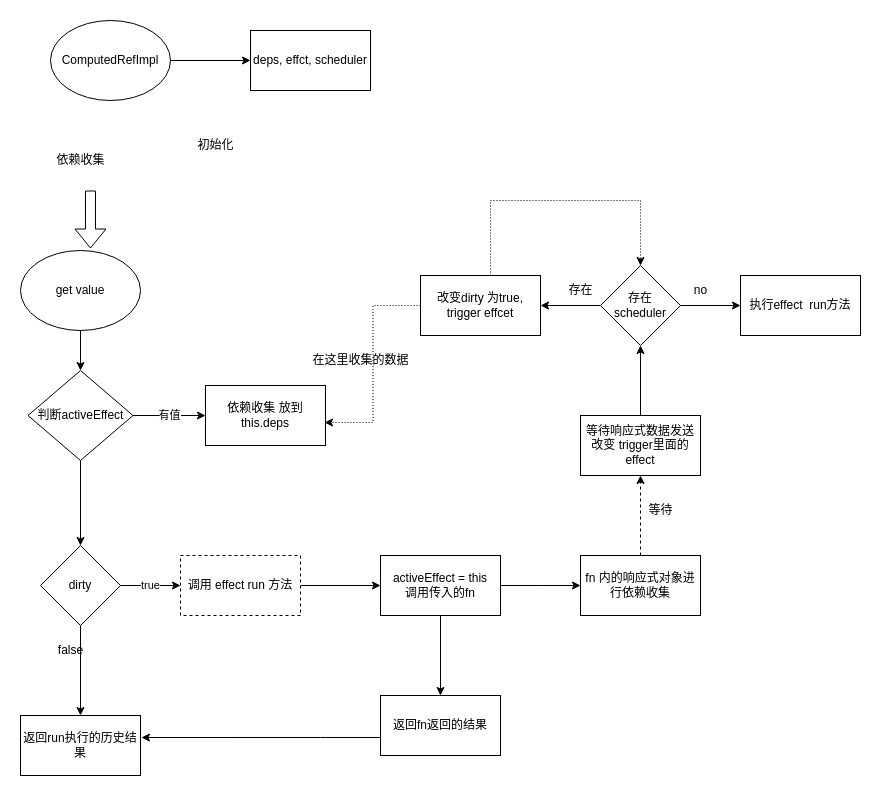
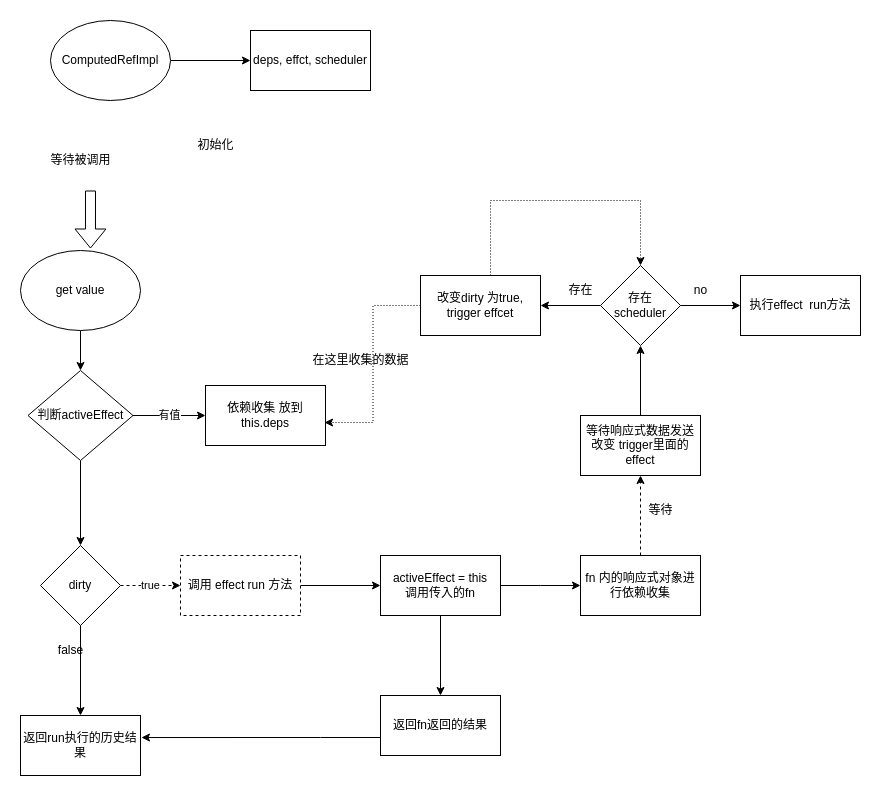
(81, 161) -> (81, 161)
(131, 586) -> (131, 586)
